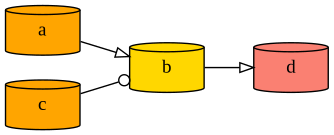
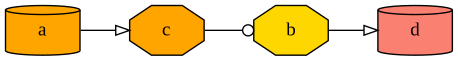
(98, 47) -> (98, 30)
(167, 68) -> (291, 30)
(43, 105) -> (167, 30)
